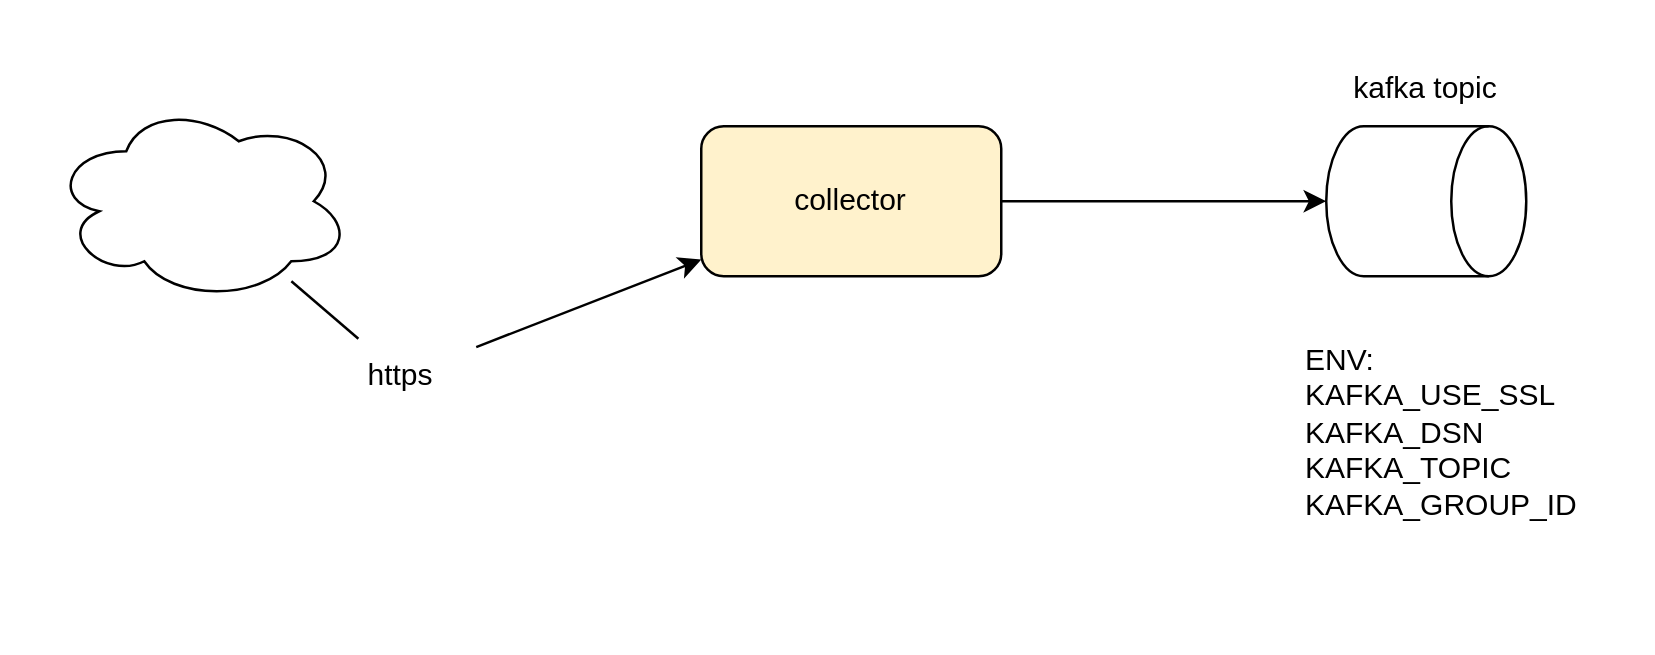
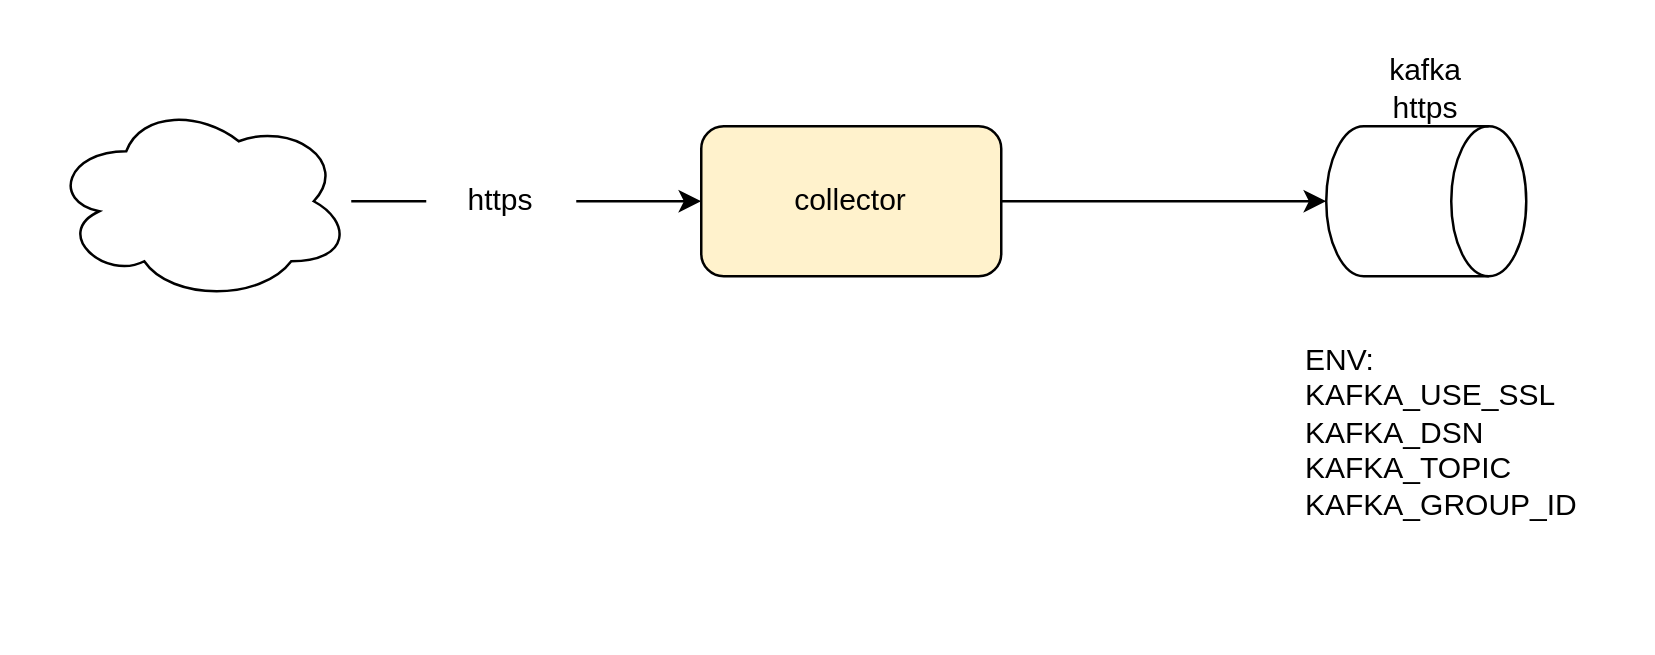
(1426, 89) -> (1426, 89)
(401, 376) -> (501, 201)
